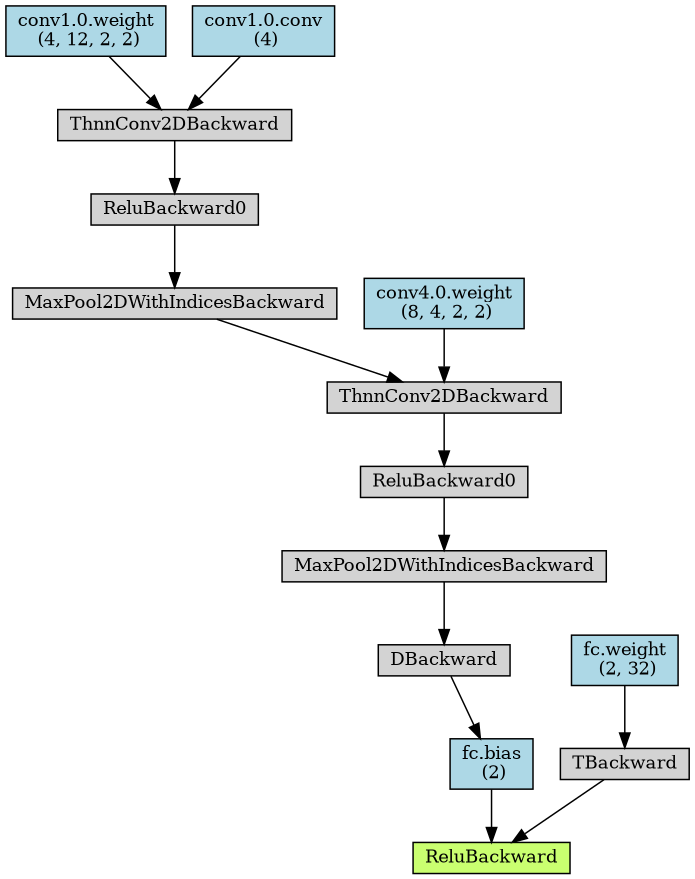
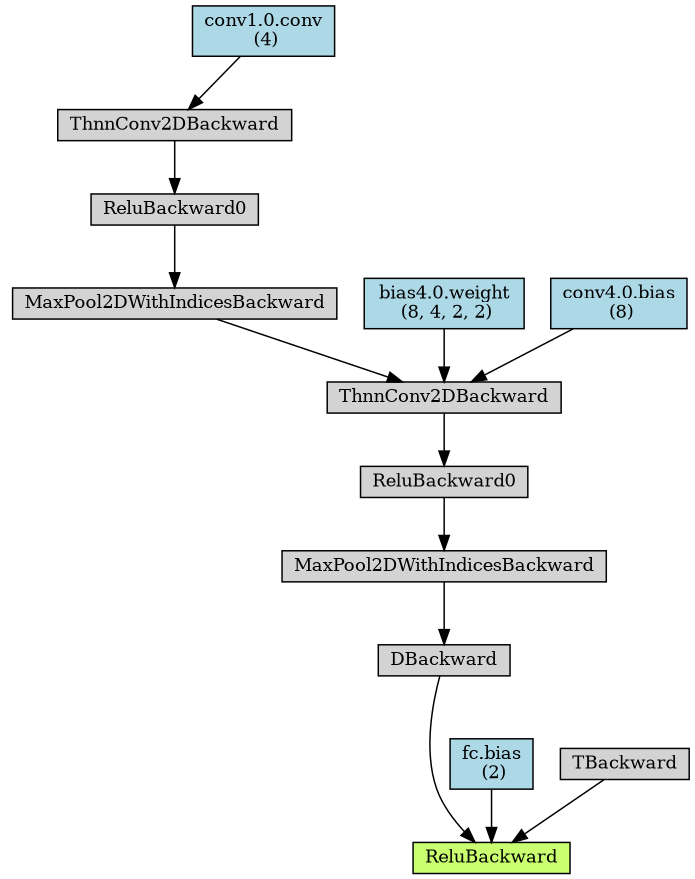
(86, 31) -> none
(444, 304) -> (444, 304)
none -> (619, 304)
(625, 660) -> none
(462, 701) -> (430, 758)
